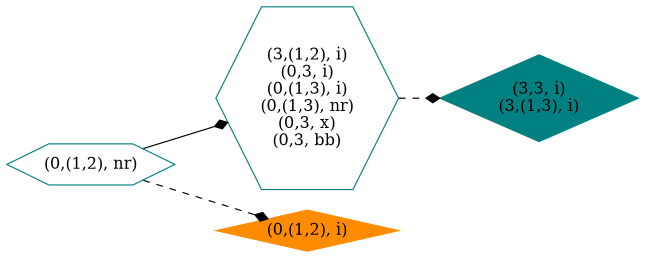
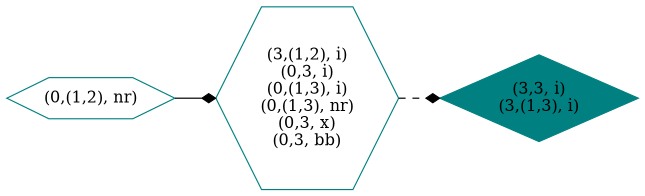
(307, 231) -> none
